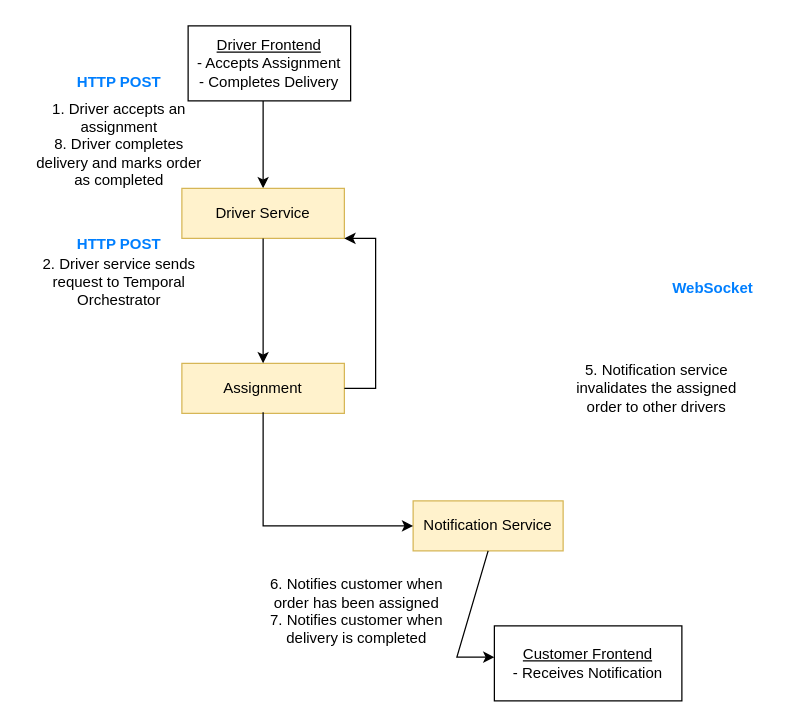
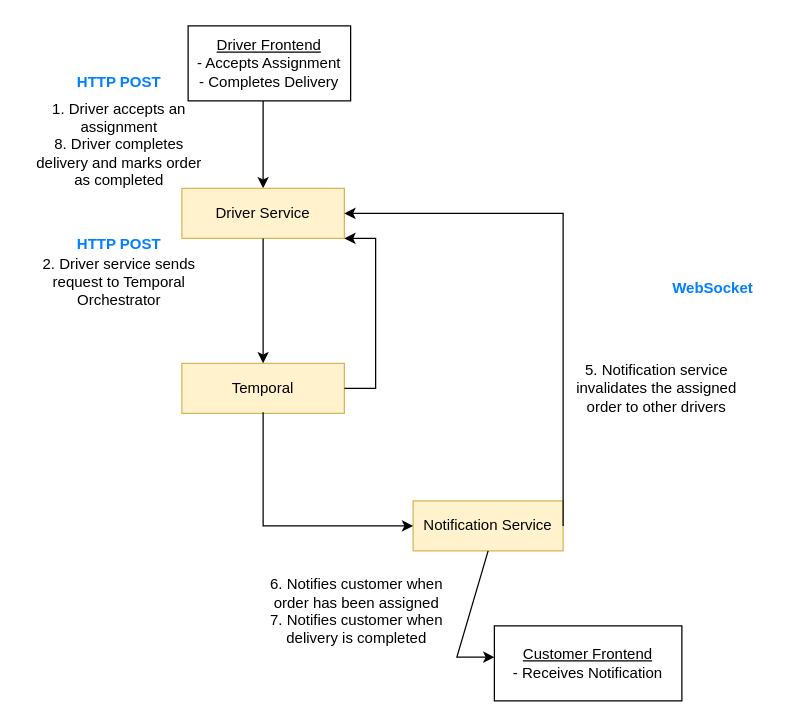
none -> (563, 264)
(263, 388) -> (263, 388)
